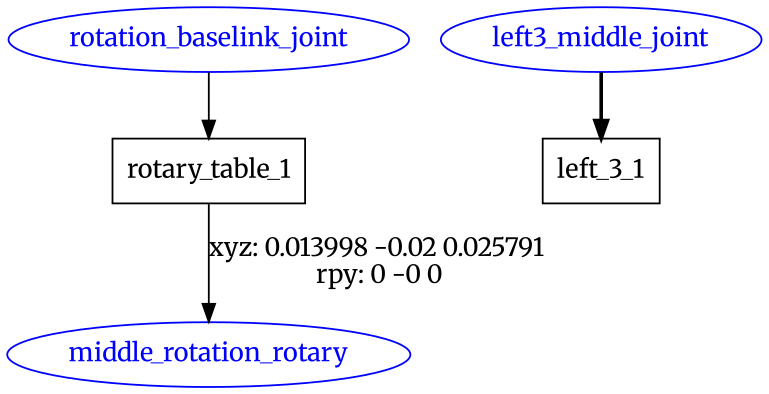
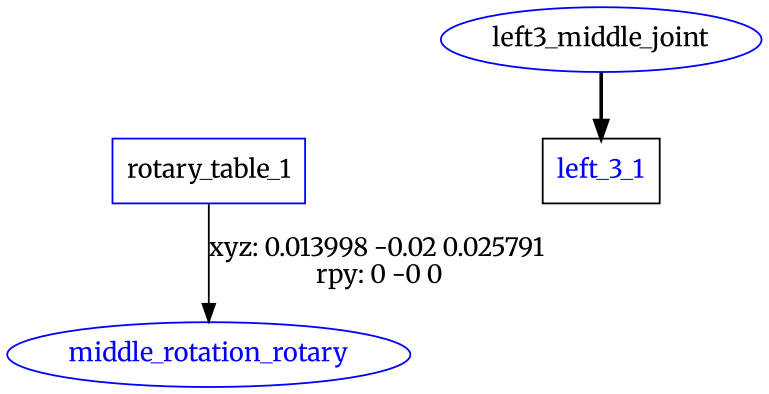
(209, 40) -> none
(601, 40) -> (601, 40)
(209, 171) -> (209, 171)
(601, 171) -> (601, 171)
